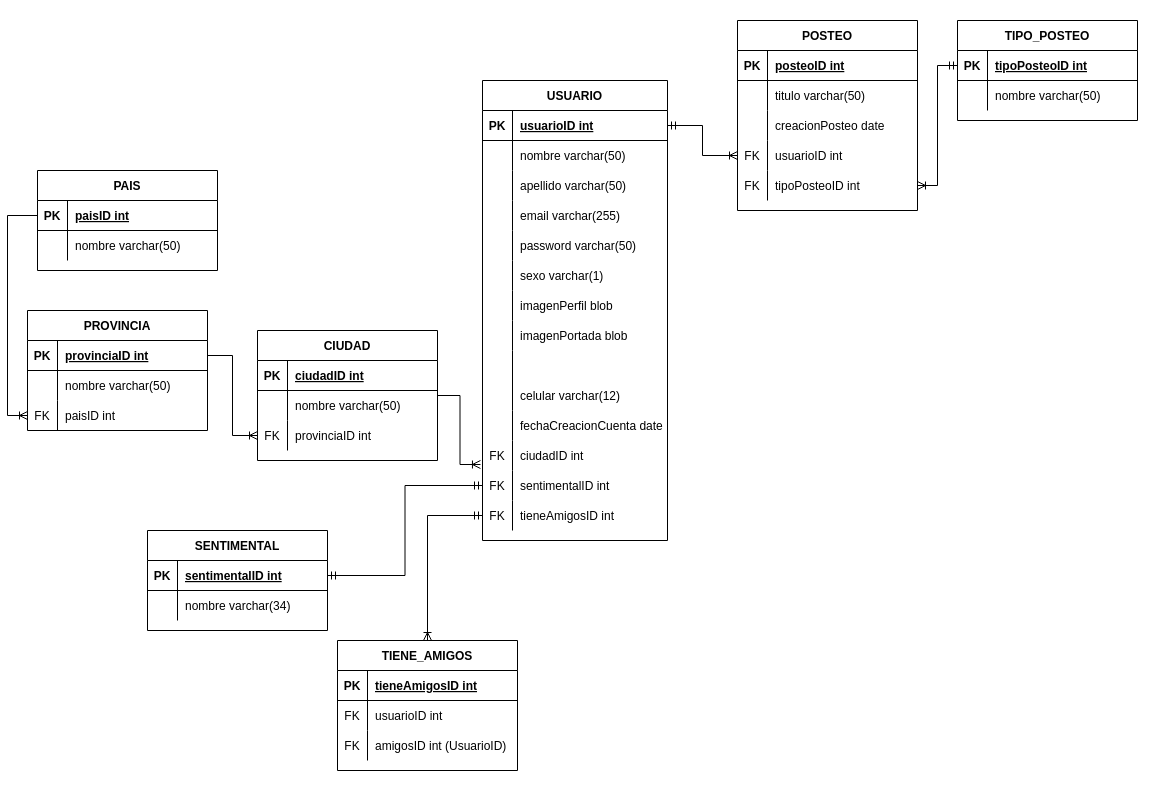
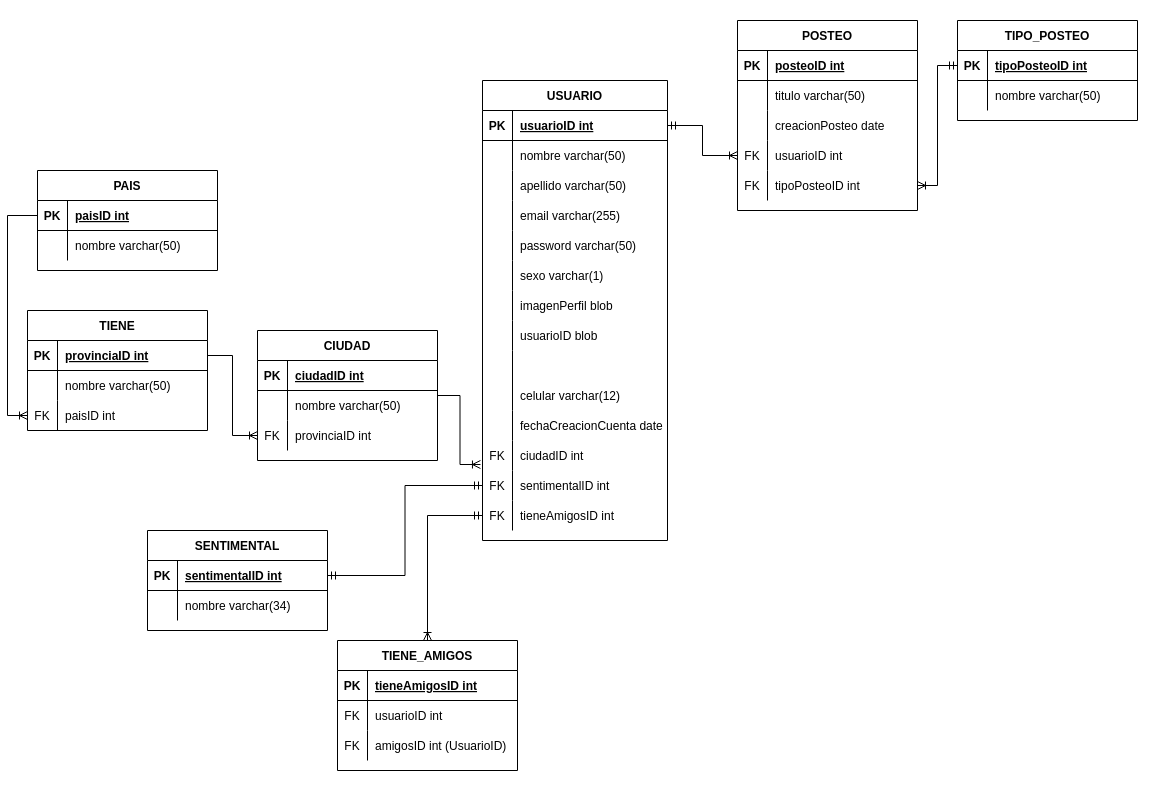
(117, 326) -> (117, 326)
(576, 336) -> (562, 336)
